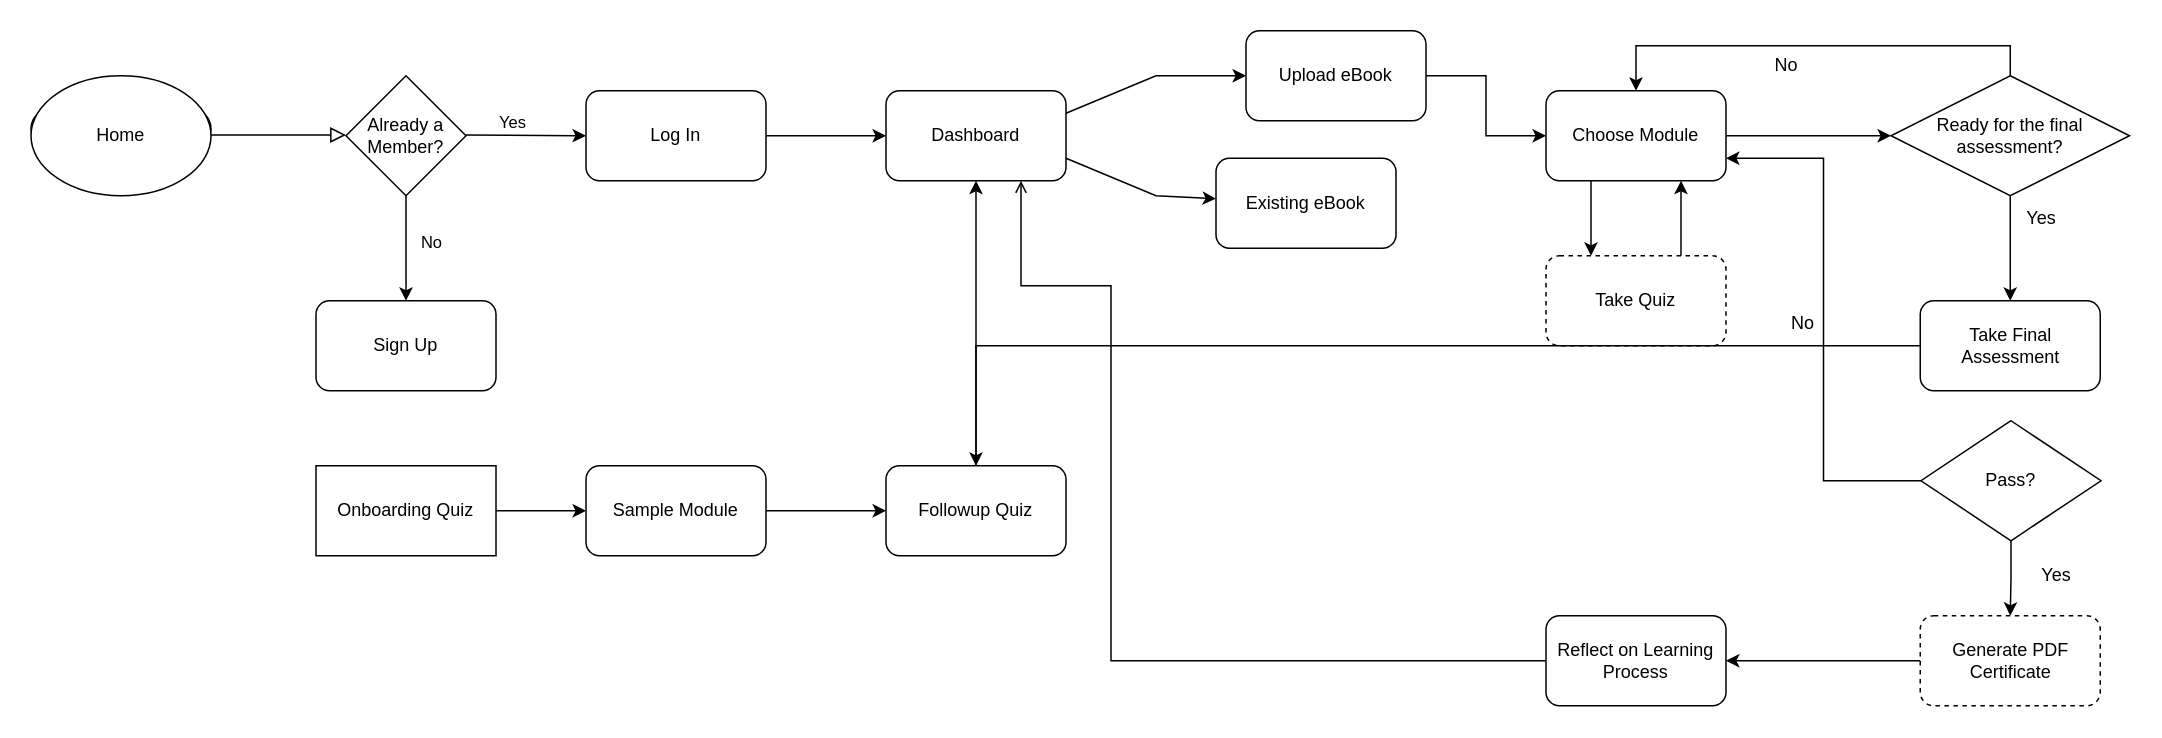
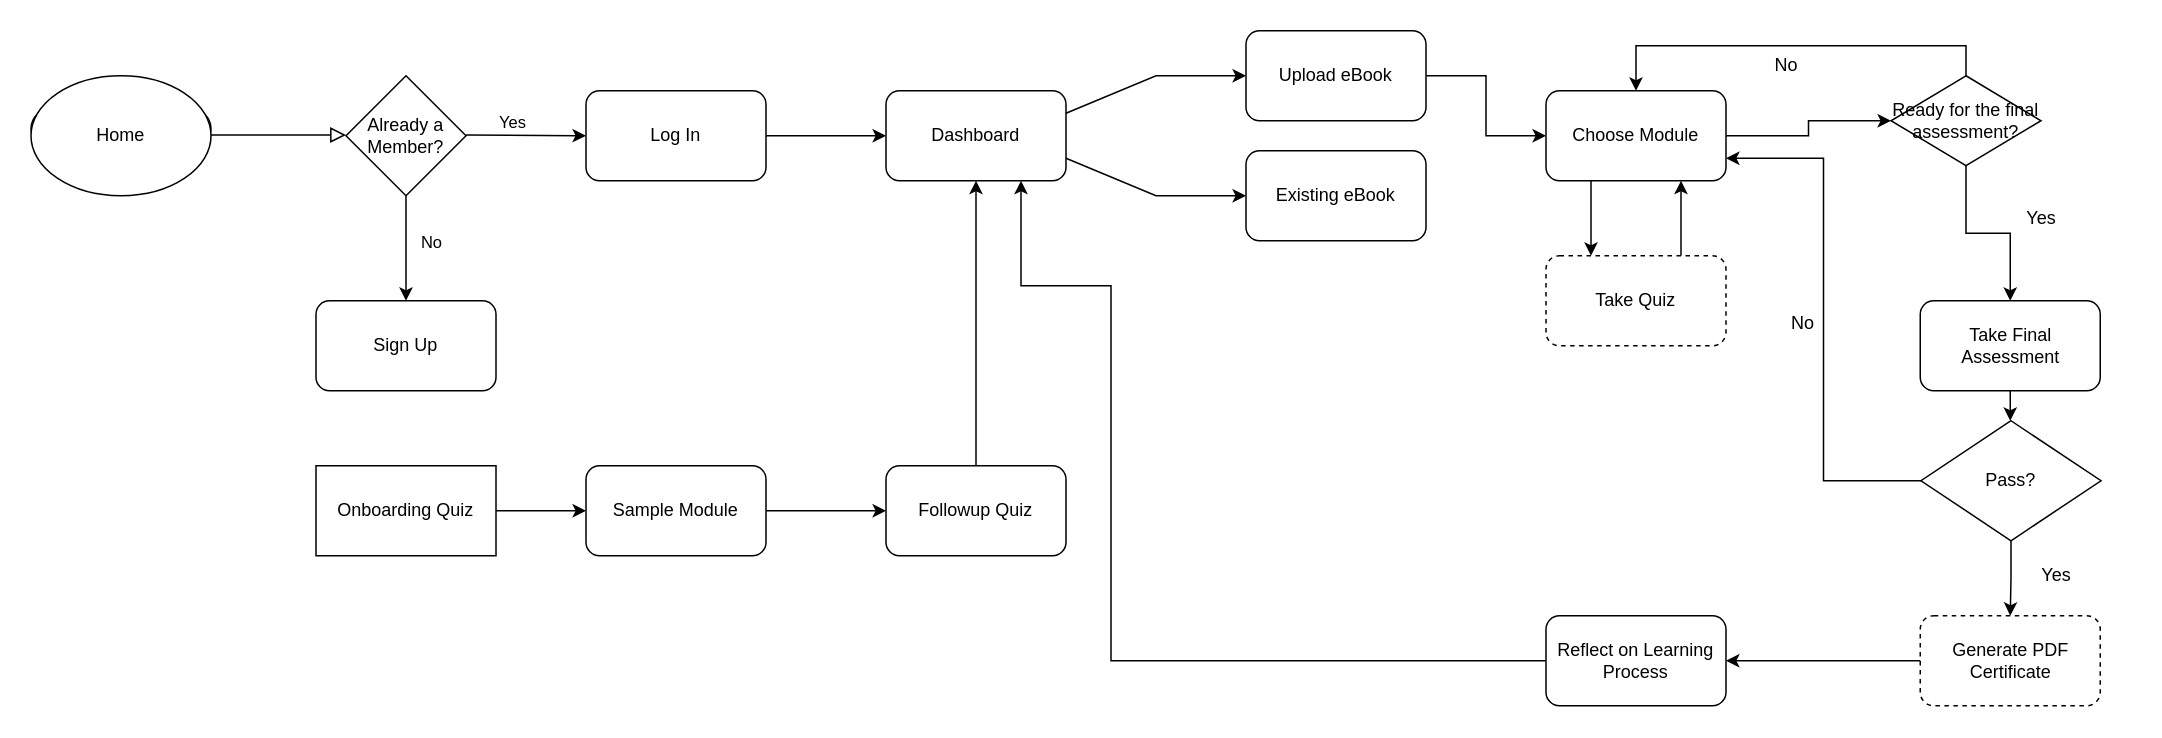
(2010, 136) -> (1966, 121)
(1021, 189) -> (1021, 192)
(1306, 203) -> (1336, 196)
(1449, 346) -> (2010, 401)
